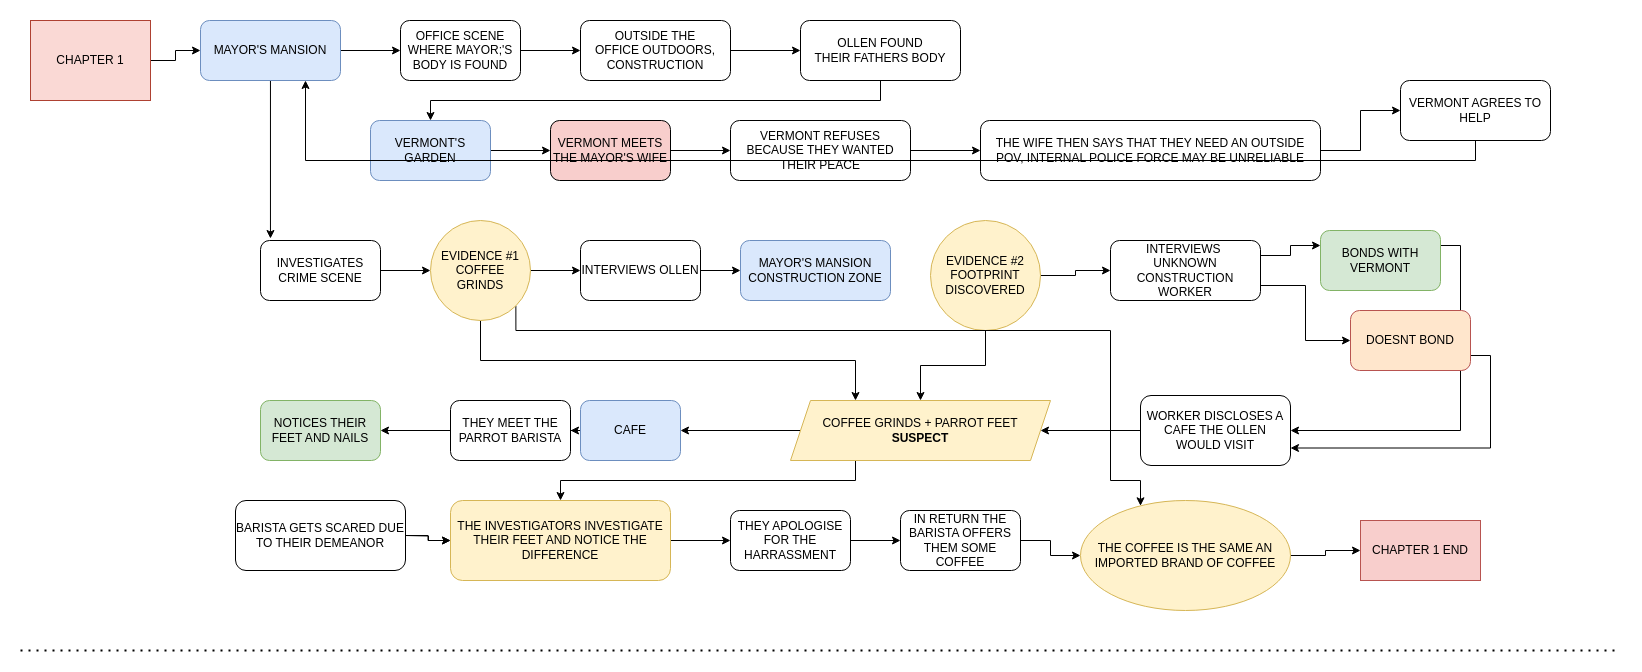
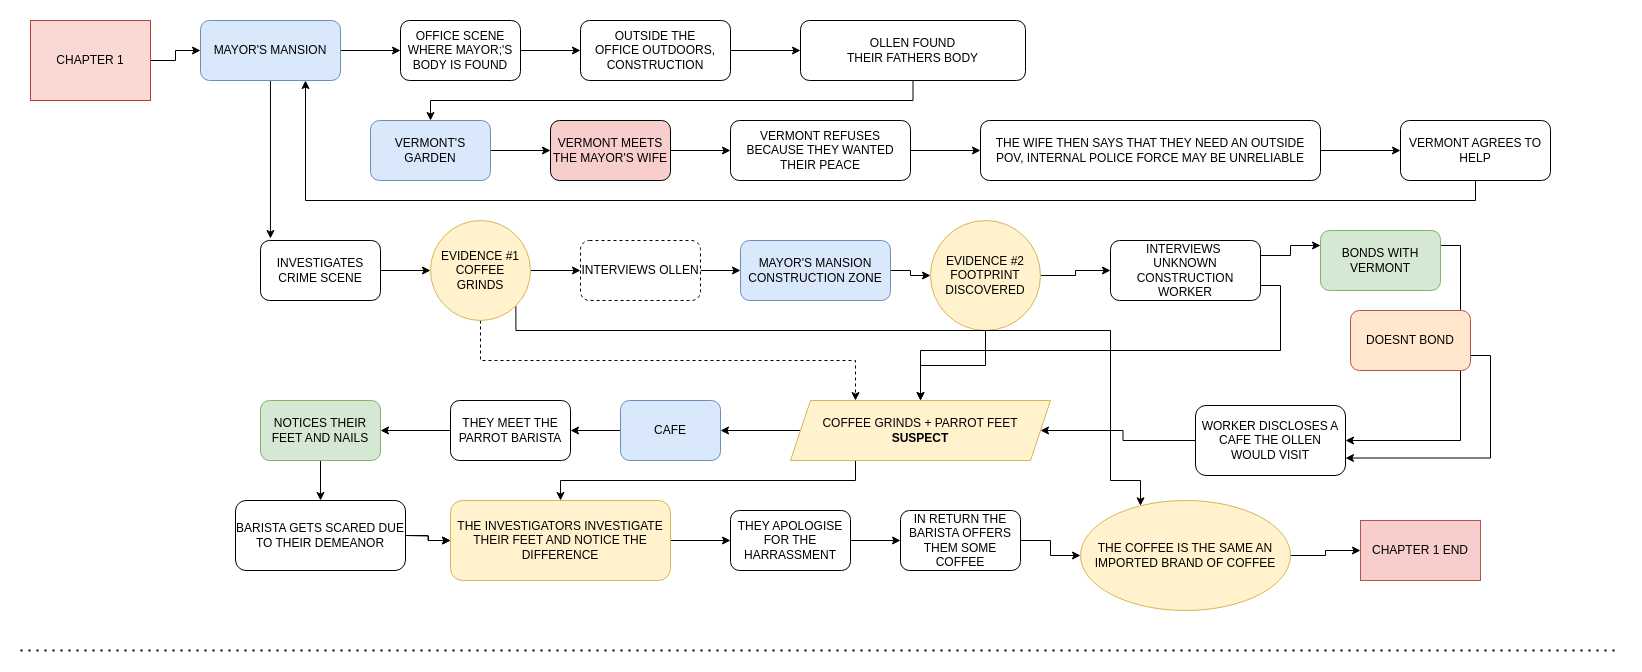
(881, 51) -> (913, 51)
(1476, 111) -> (1476, 151)
(641, 271) -> (641, 271)
none -> (910, 271)
(1306, 318) -> (1129, 351)
(665, 361) -> (665, 361)
(631, 431) -> (671, 431)
(1216, 431) -> (1271, 441)
none -> (321, 477)
